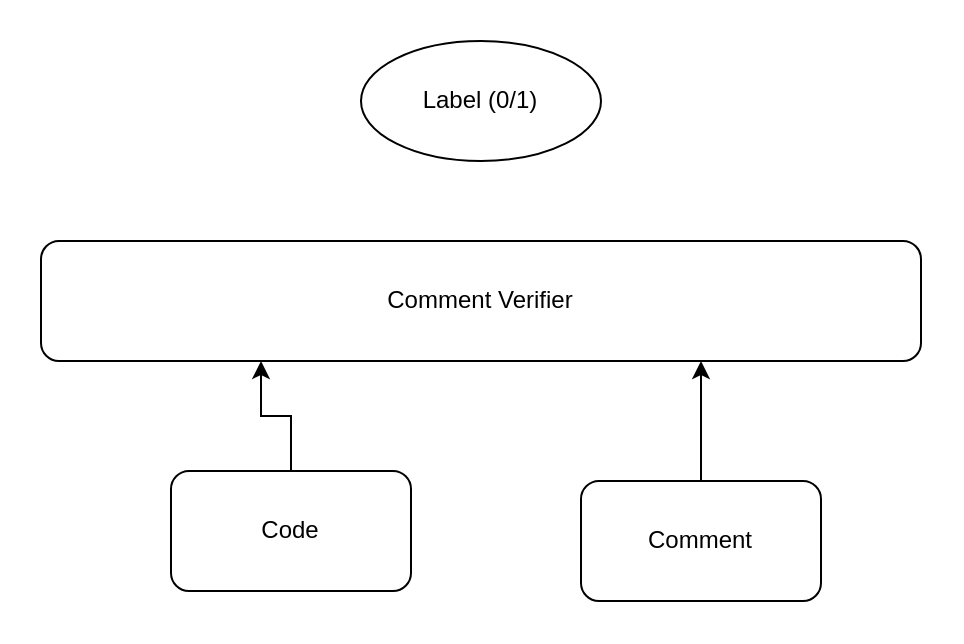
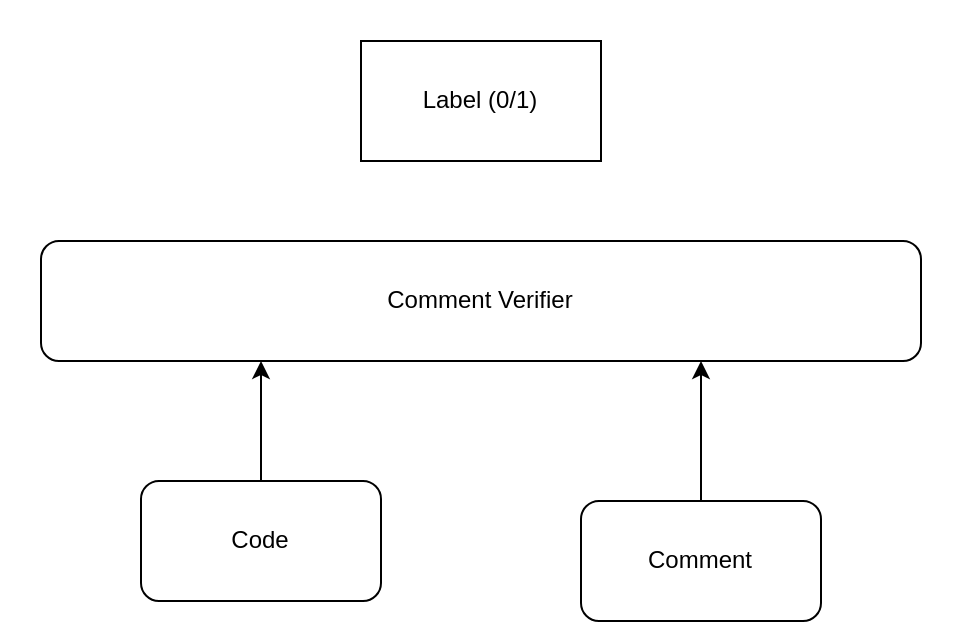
(481, 101) -> (481, 101)
(291, 531) -> (261, 541)
(701, 541) -> (701, 561)
